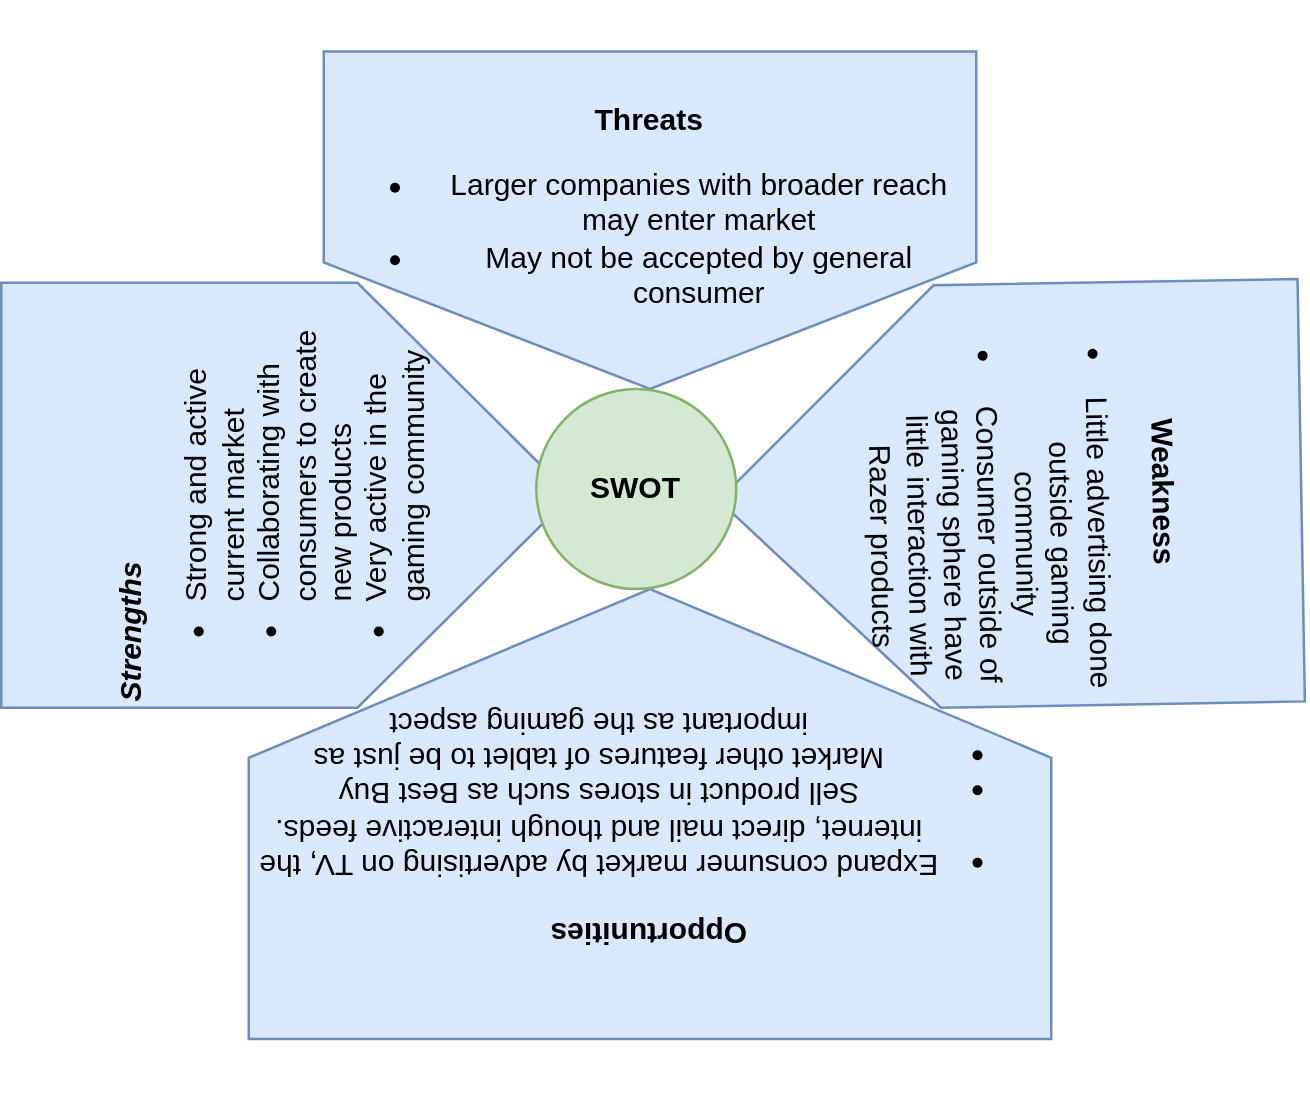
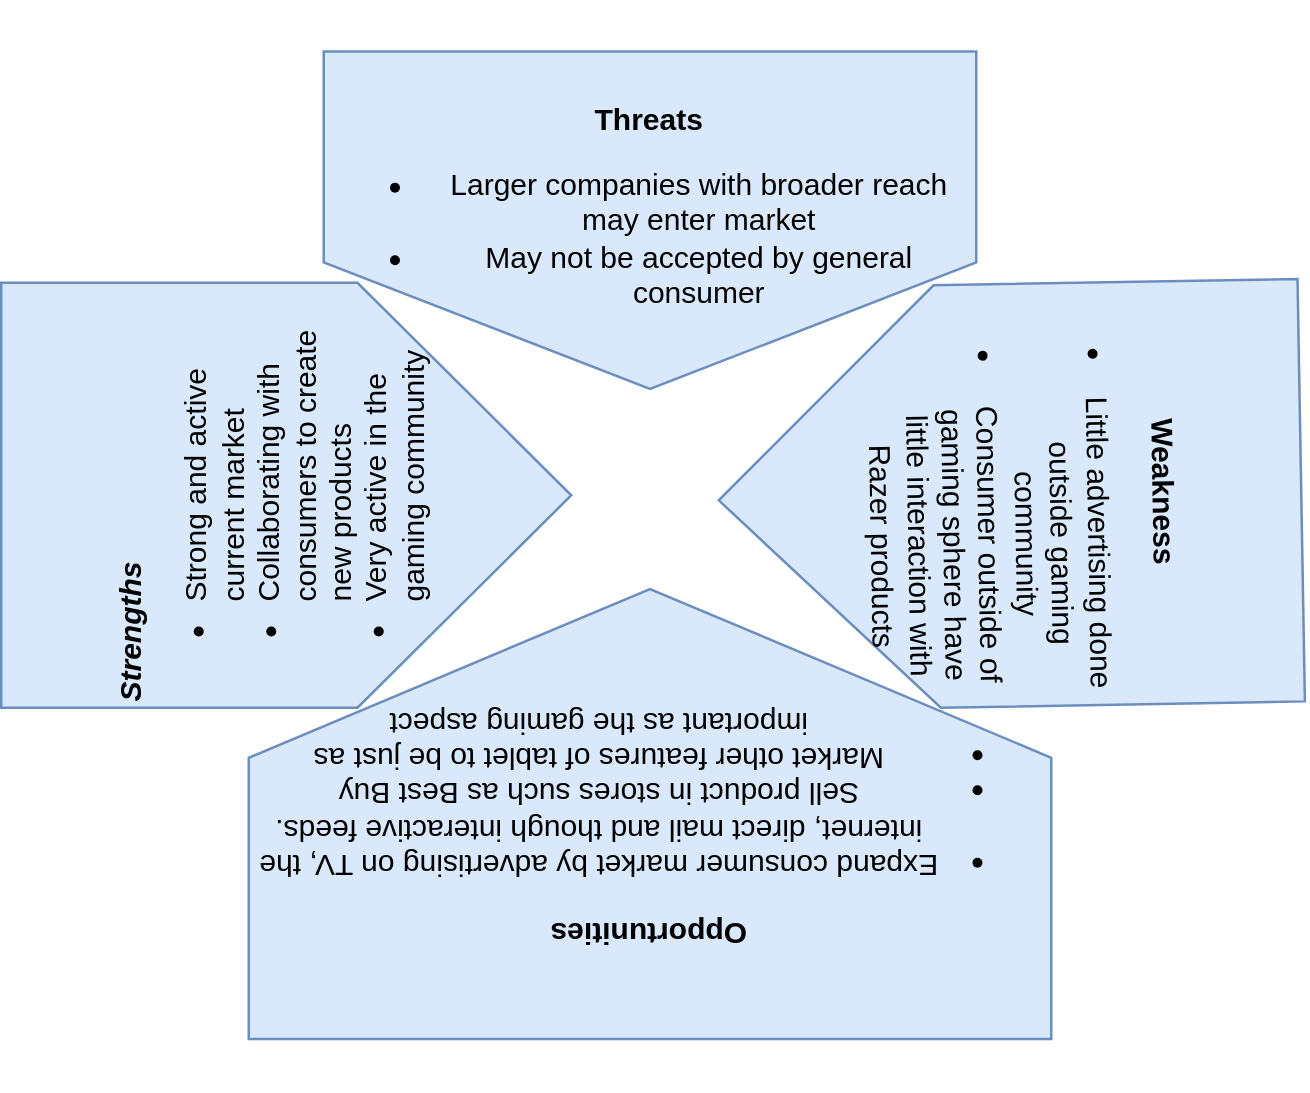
(636, 489) -> none
